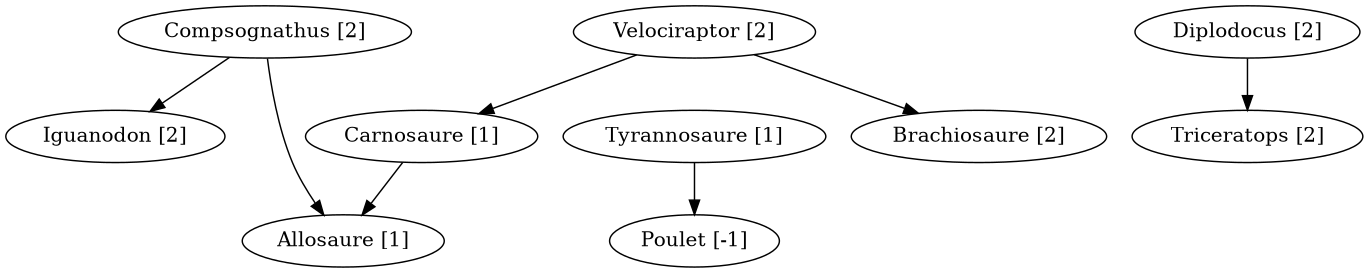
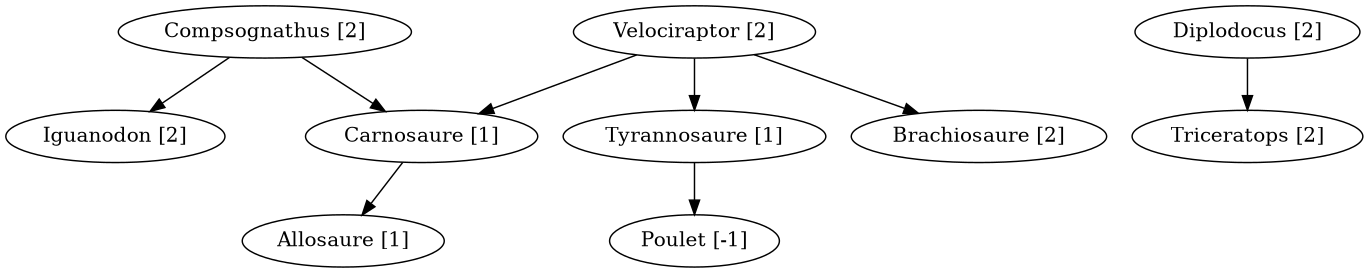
none -> (694, 77)
(282, 134) -> (338, 80)
